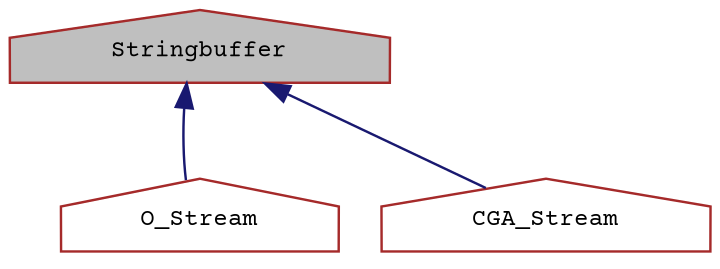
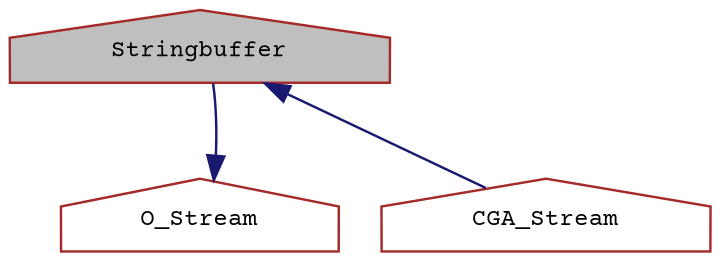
(184, 144) -> (216, 119)
